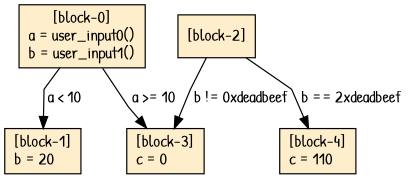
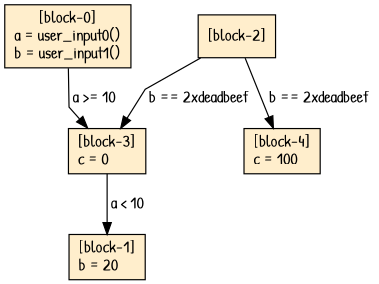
(44, 89) -> (107, 198)
(241, 98) -> (199, 98)
(318, 151) -> (282, 151)
